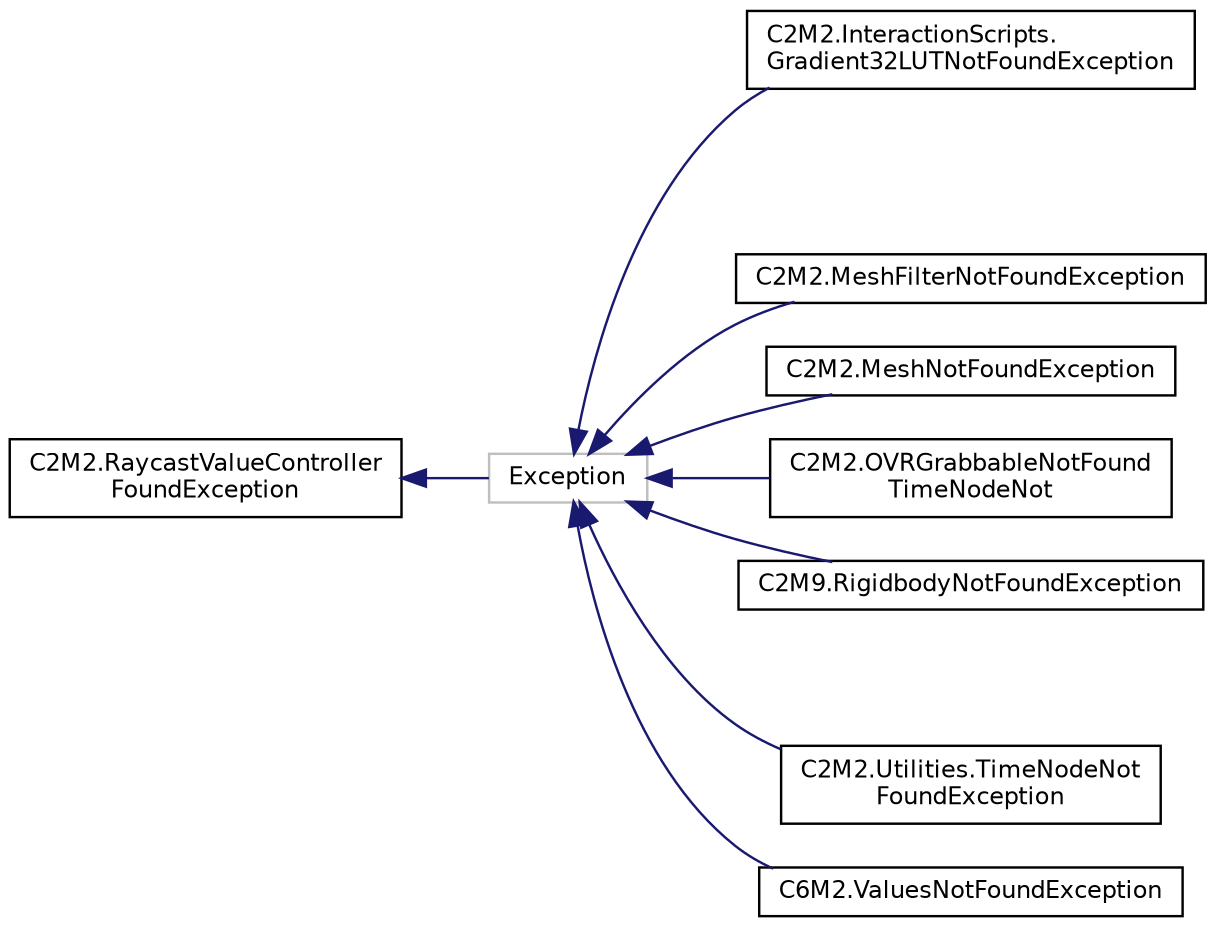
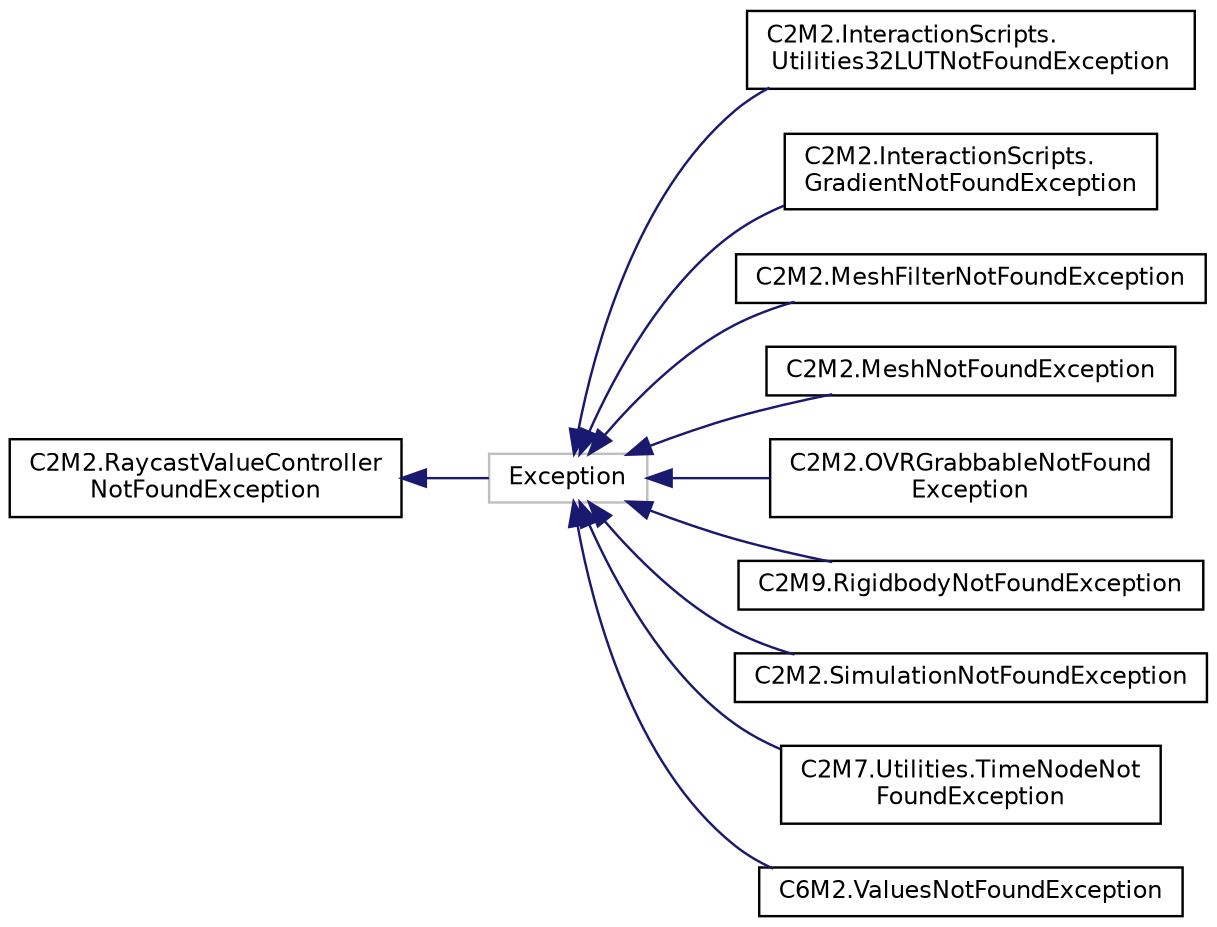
(971, 50) -> (971, 50)
none -> (971, 172)
(206, 478) -> (206, 478)
(971, 478) -> (971, 478)
none -> (971, 678)
(971, 785) -> (971, 785)
